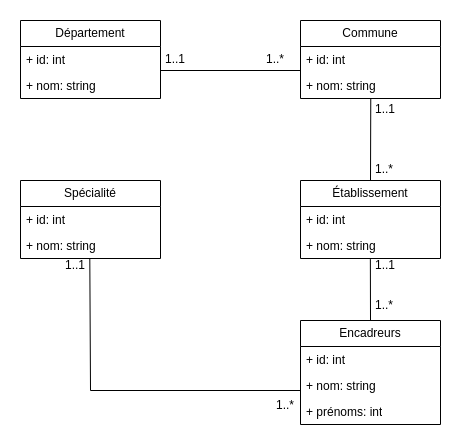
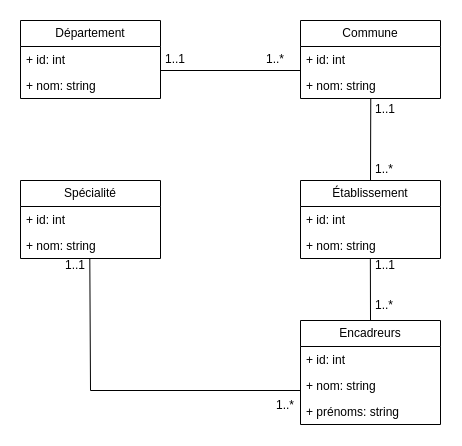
(347, 413) -> (357, 413)
